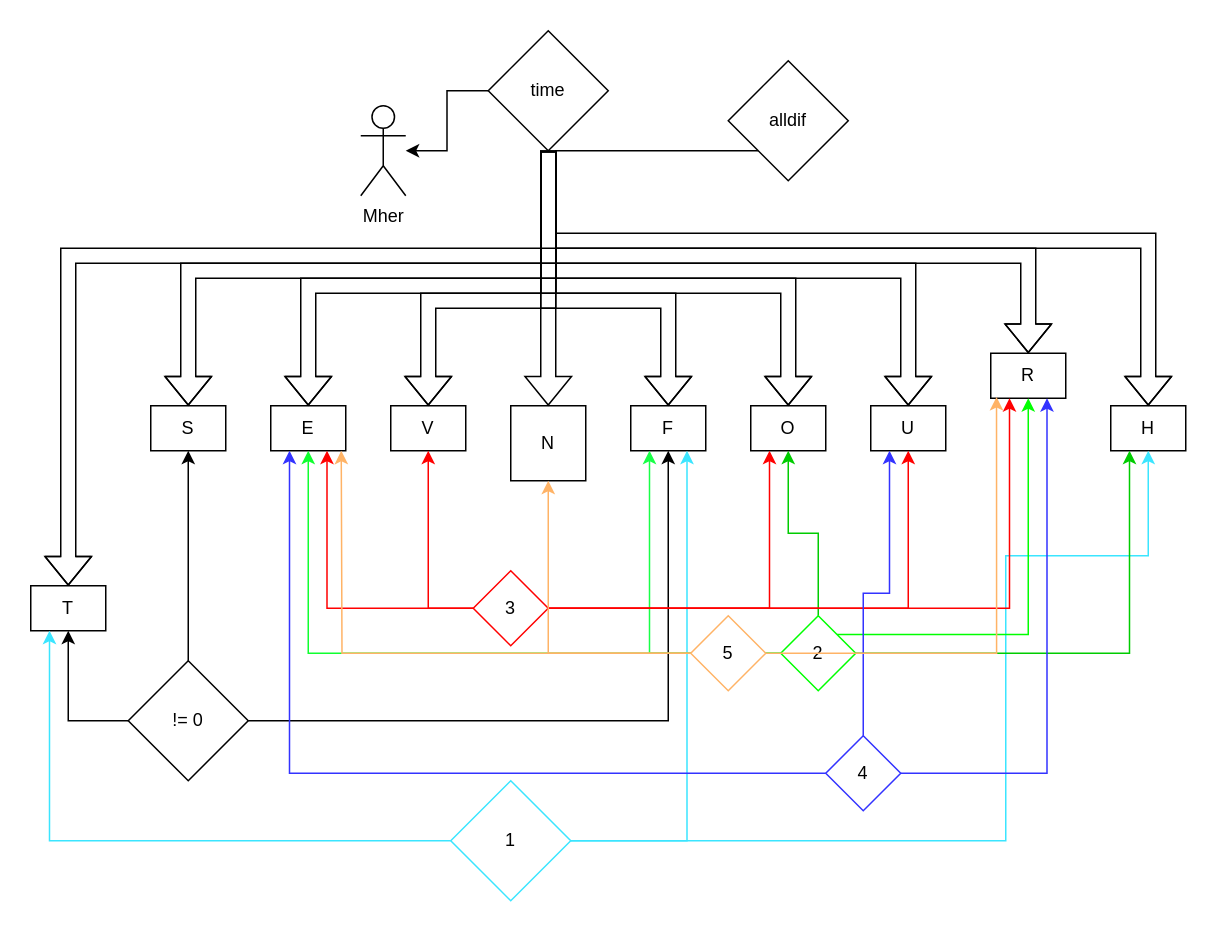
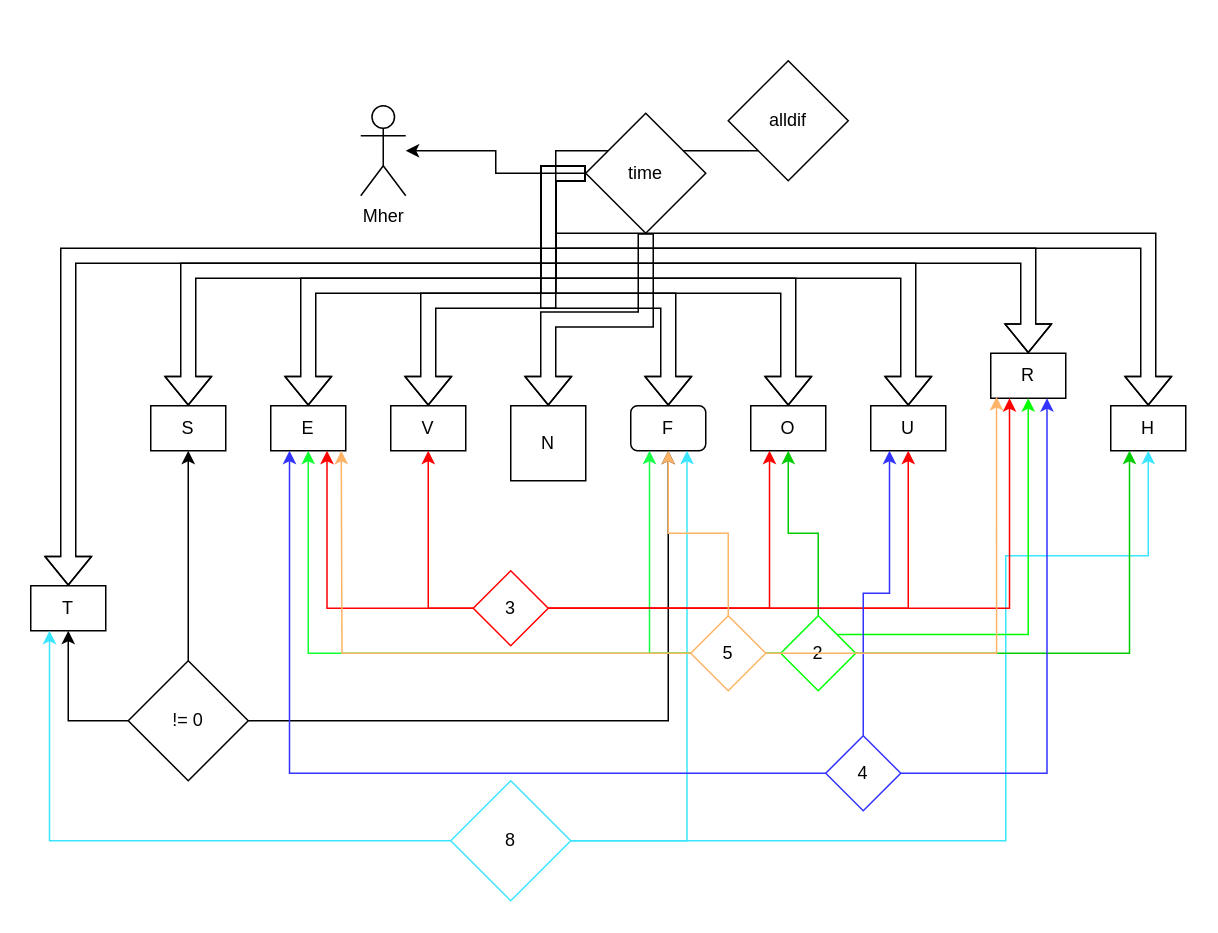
(548, 91) -> (646, 173)
(668, 428) -> (668, 428)
(548, 571) -> (728, 545)
(511, 841) -> (511, 841)
